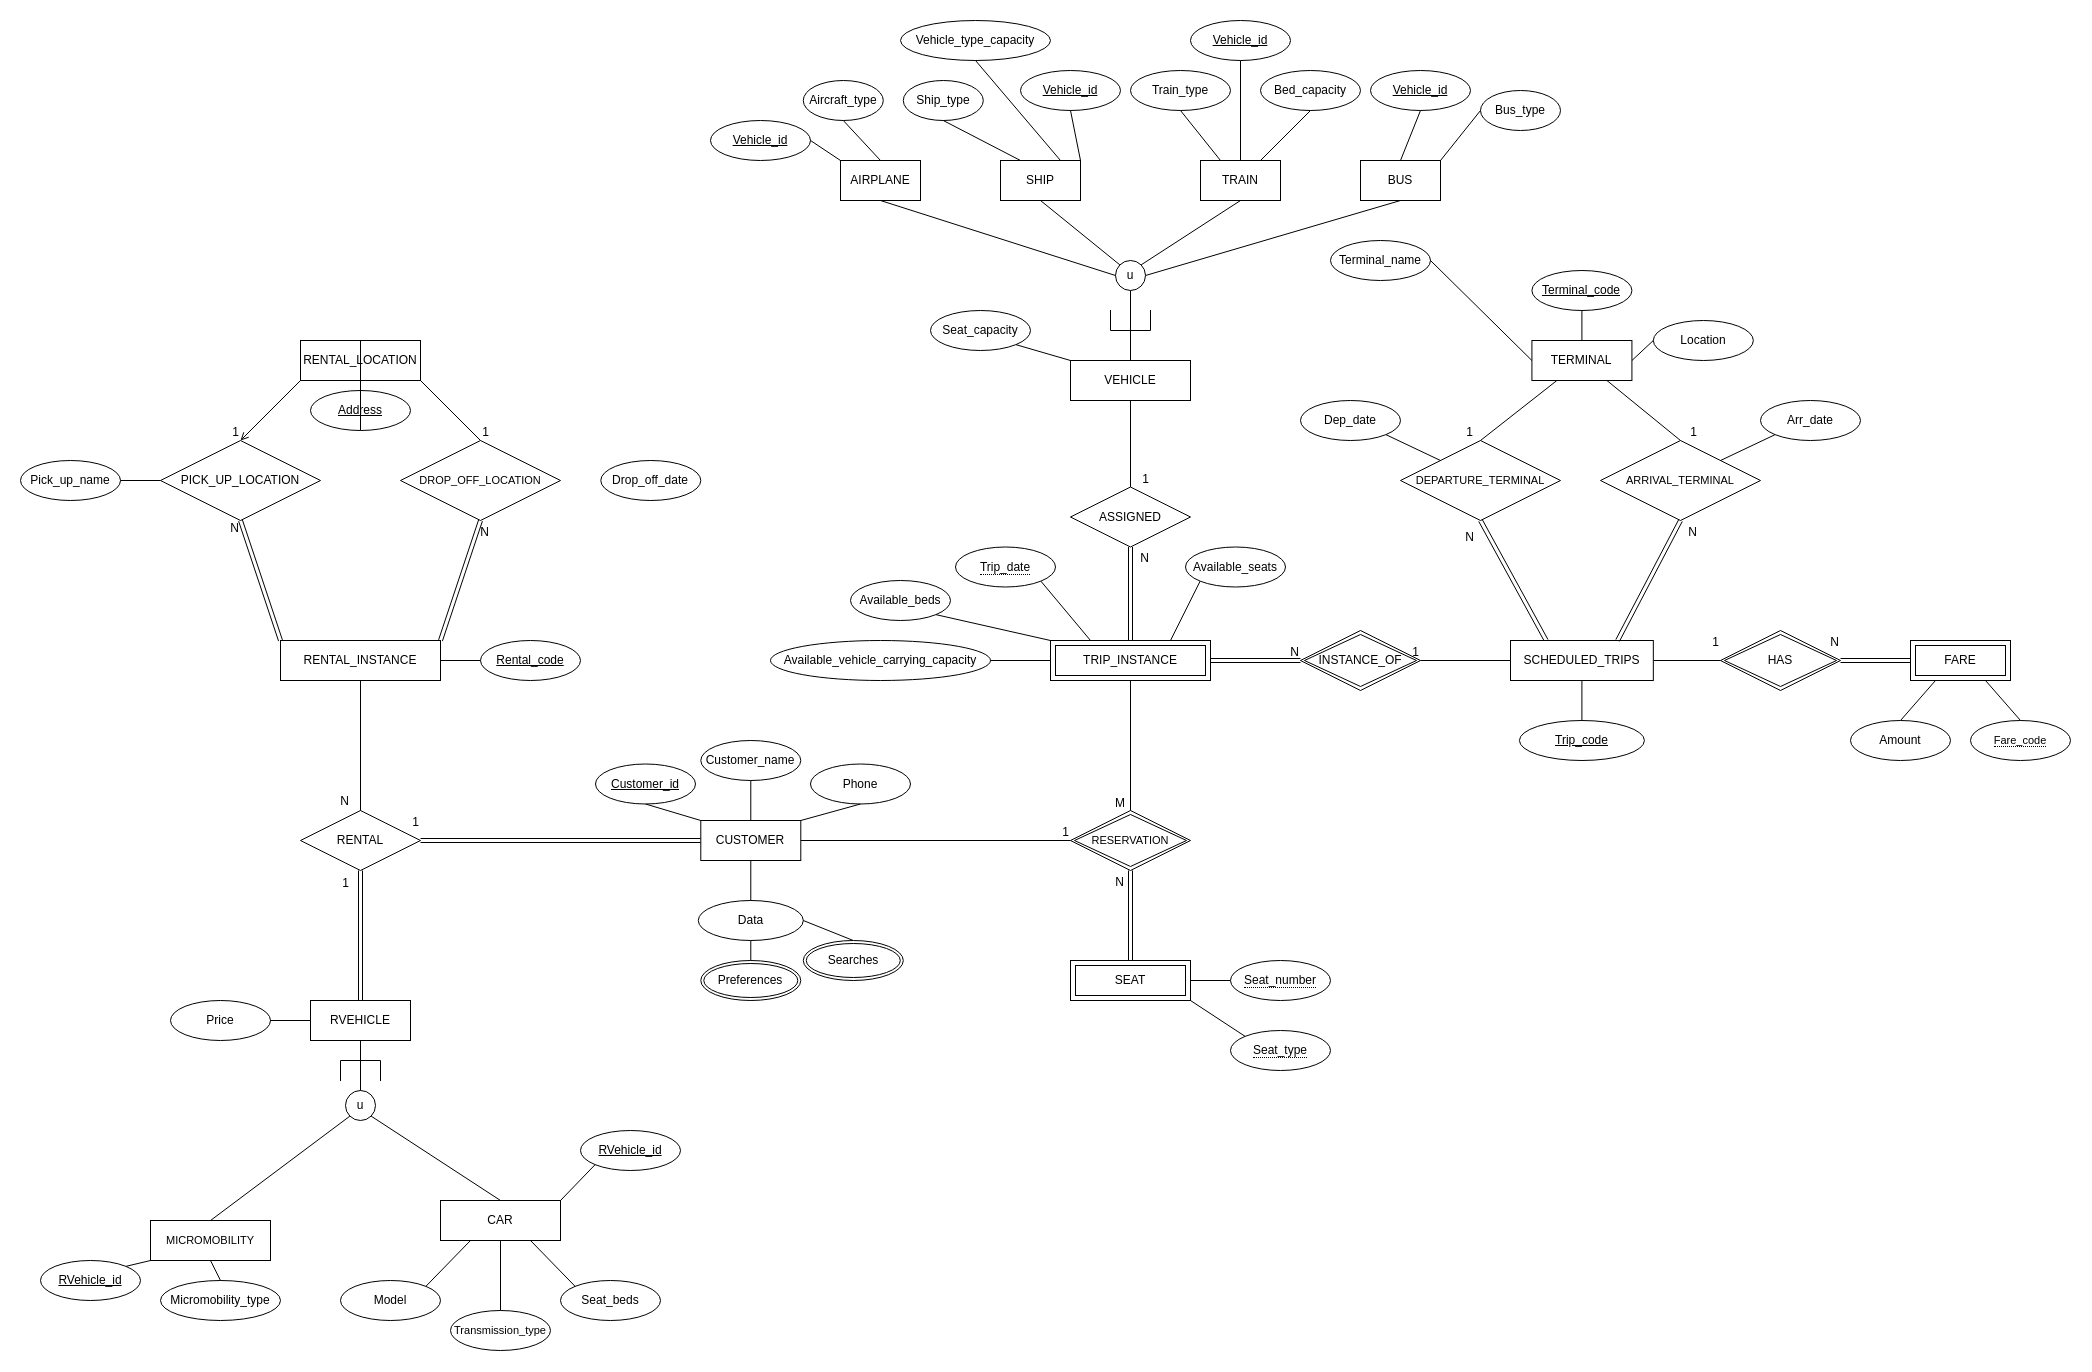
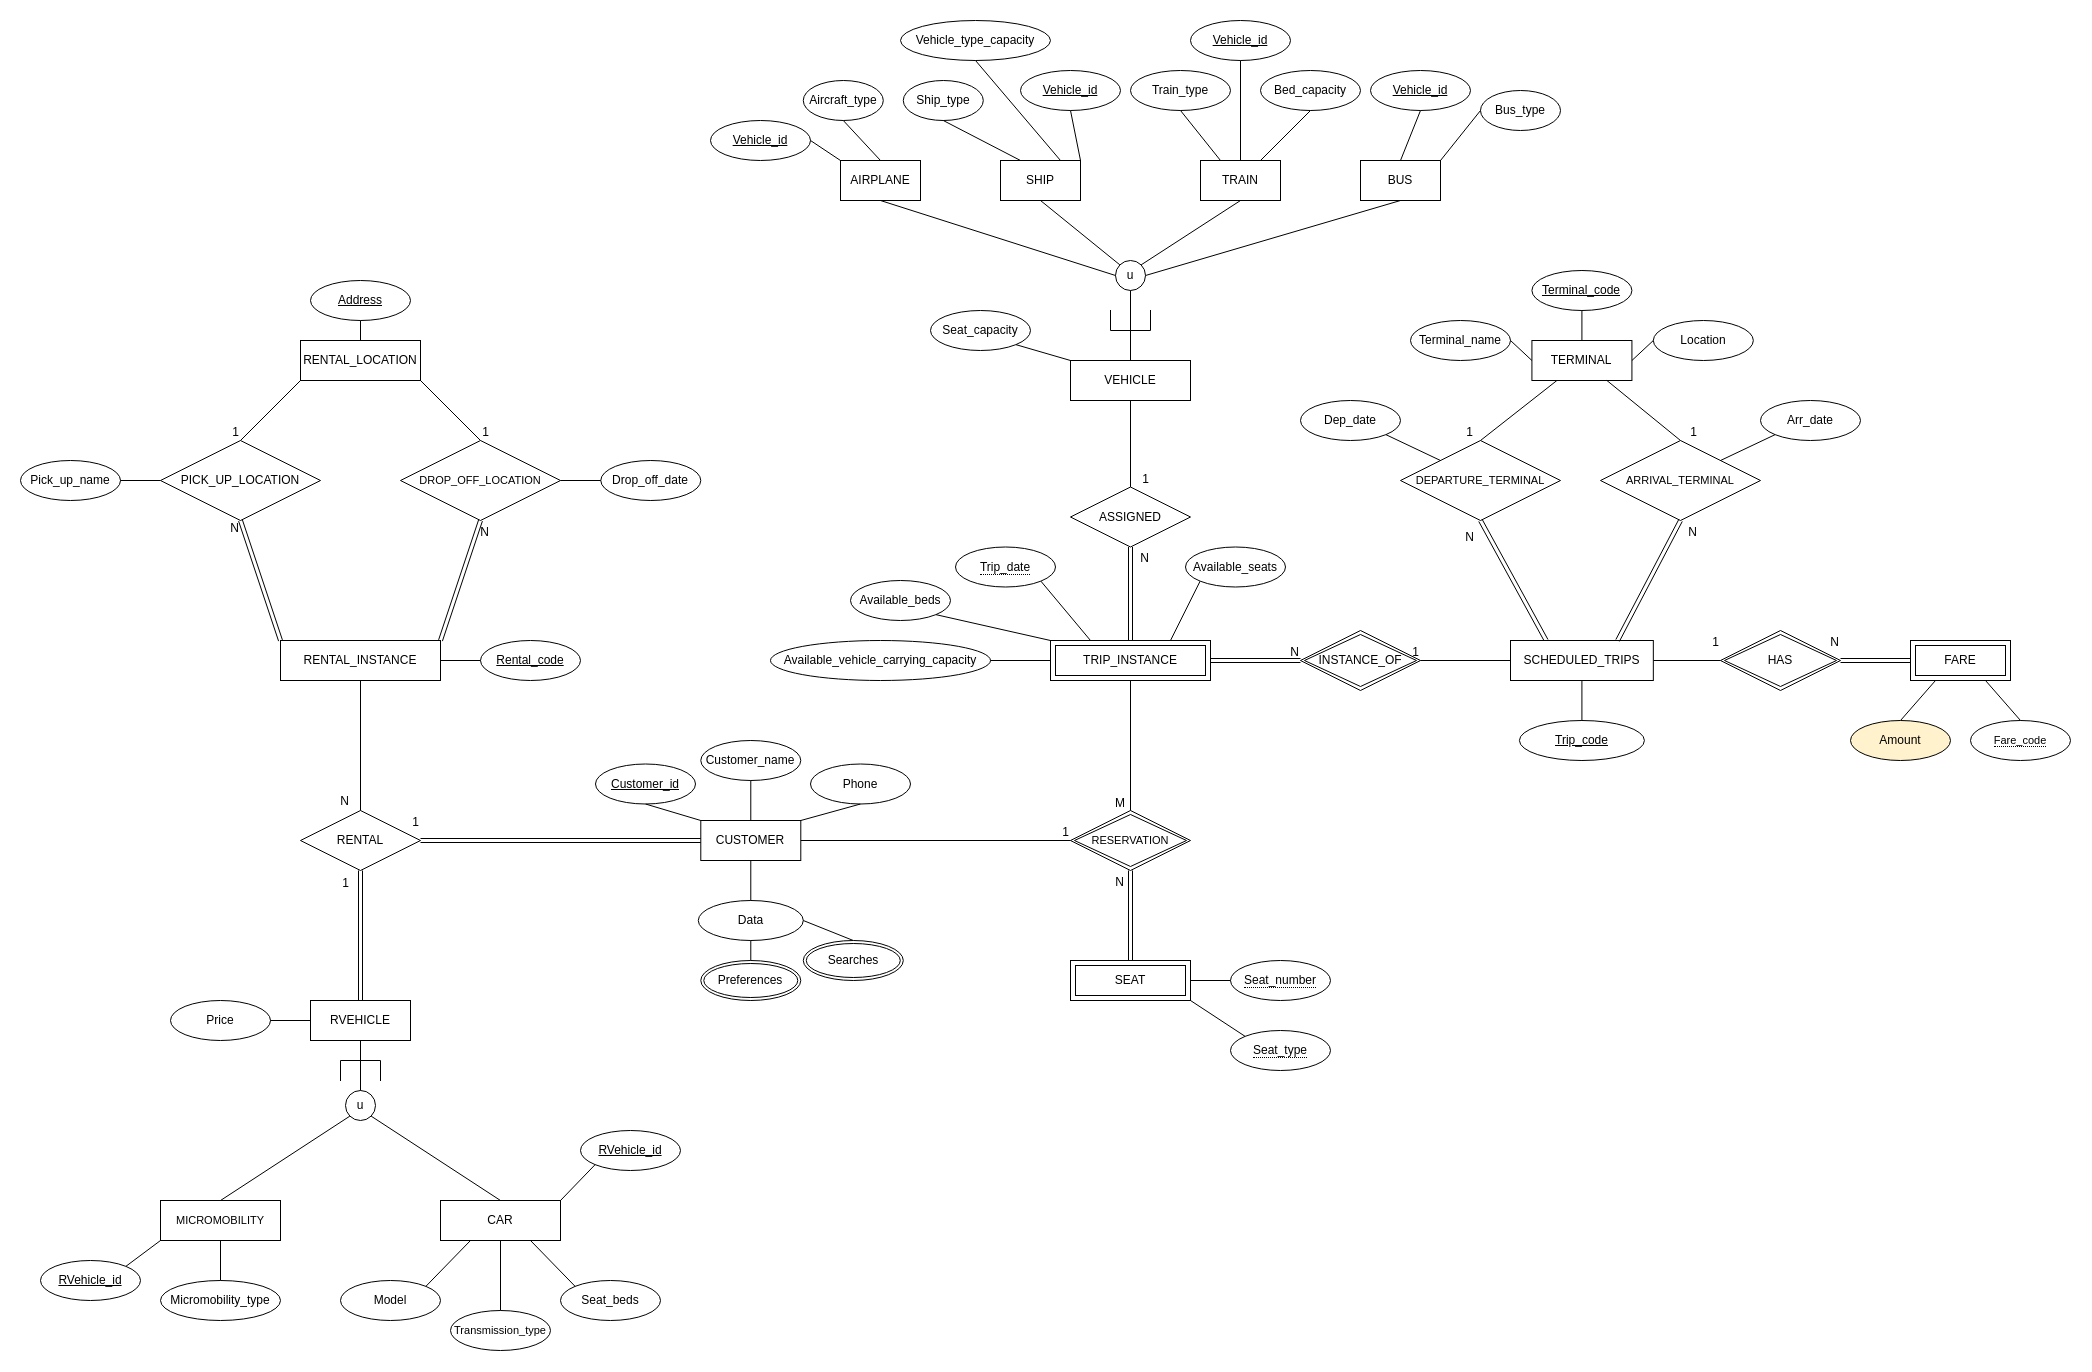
(1381, 261) -> (1461, 341)
(361, 411) -> (361, 301)
(244, 437) -> (243, 438)
none -> (581, 481)
(1901, 741) -> (1901, 741)
(211, 1241) -> (221, 1221)
